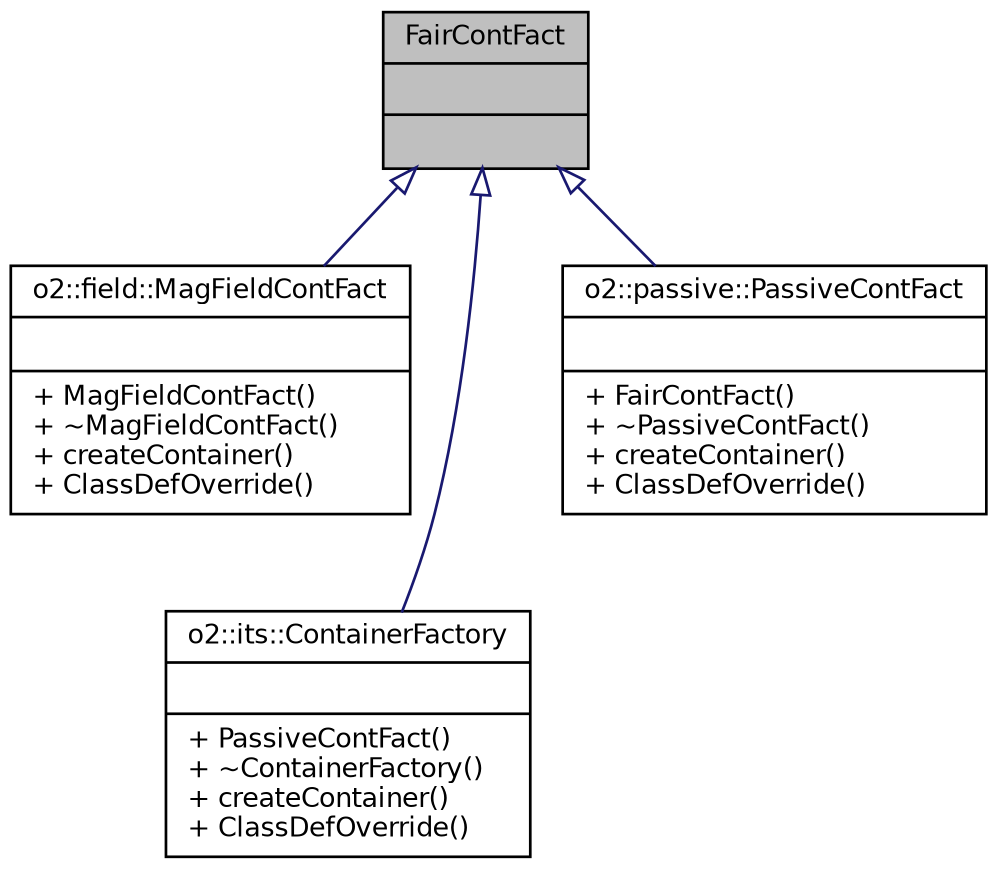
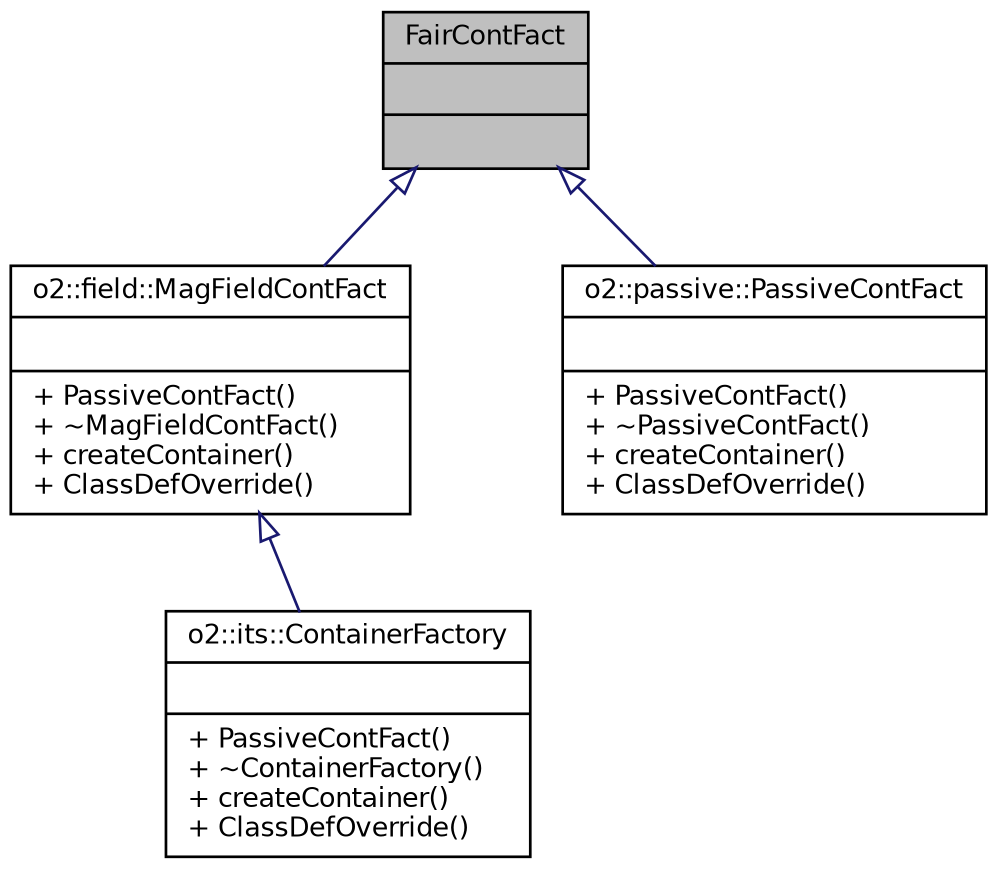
(175, 397) -> (165, 397)
(691, 397) -> (716, 397)
(456, 407) -> (285, 575)
